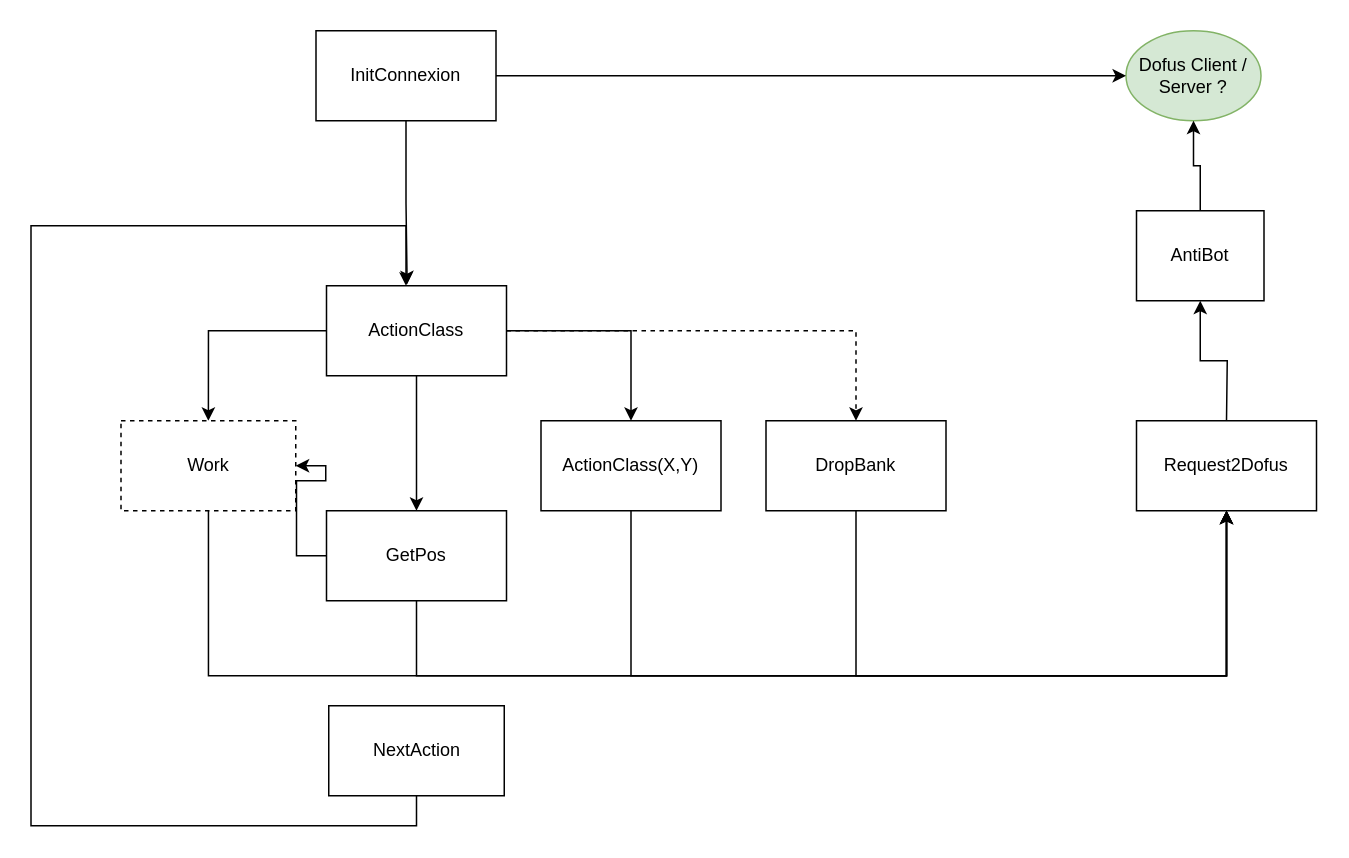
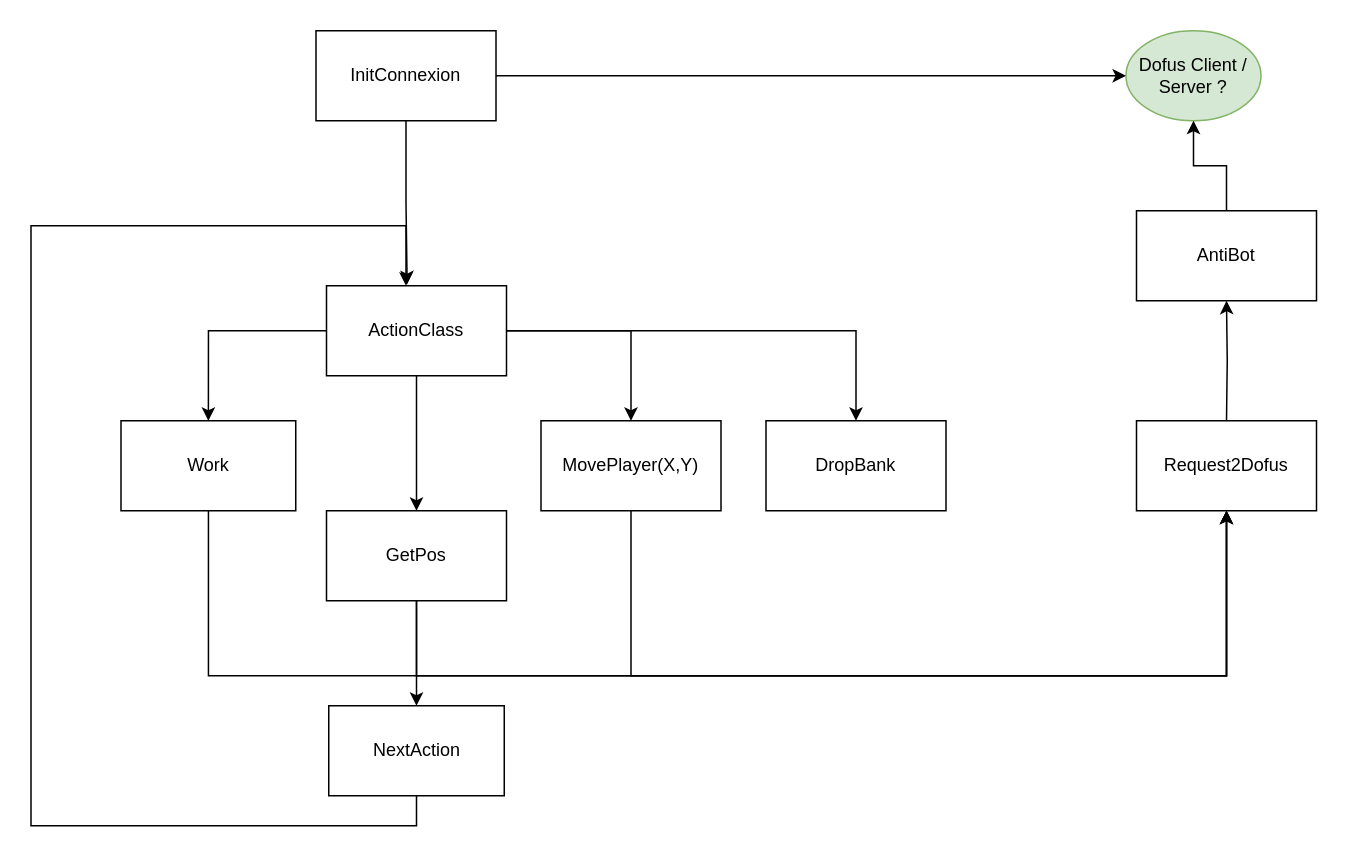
(1200, 256) -> (1226, 256)
(786, 331) -> (786, 331)
(208, 466) -> (208, 466)
(631, 466) -> (631, 466)
(296, 502) -> (416, 687)
(856, 592) -> none
